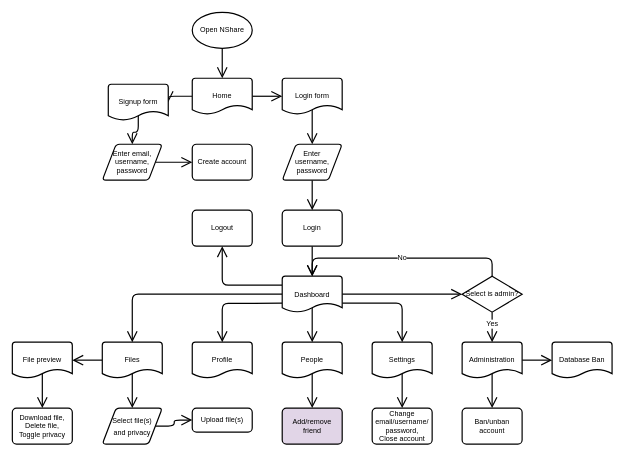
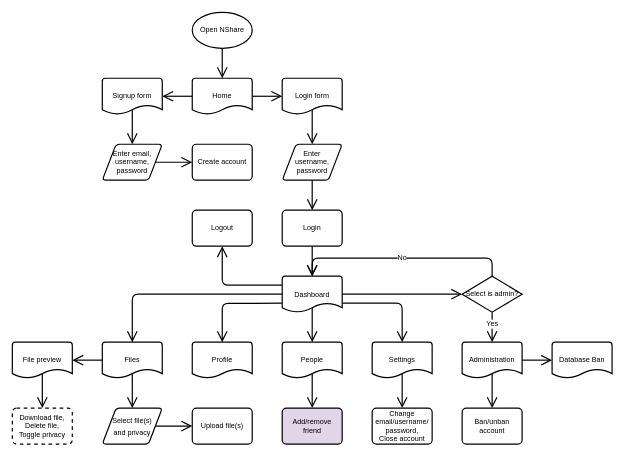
(138, 102) -> (132, 96)
(222, 420) -> (222, 426)
(42, 426) -> (42, 426)
